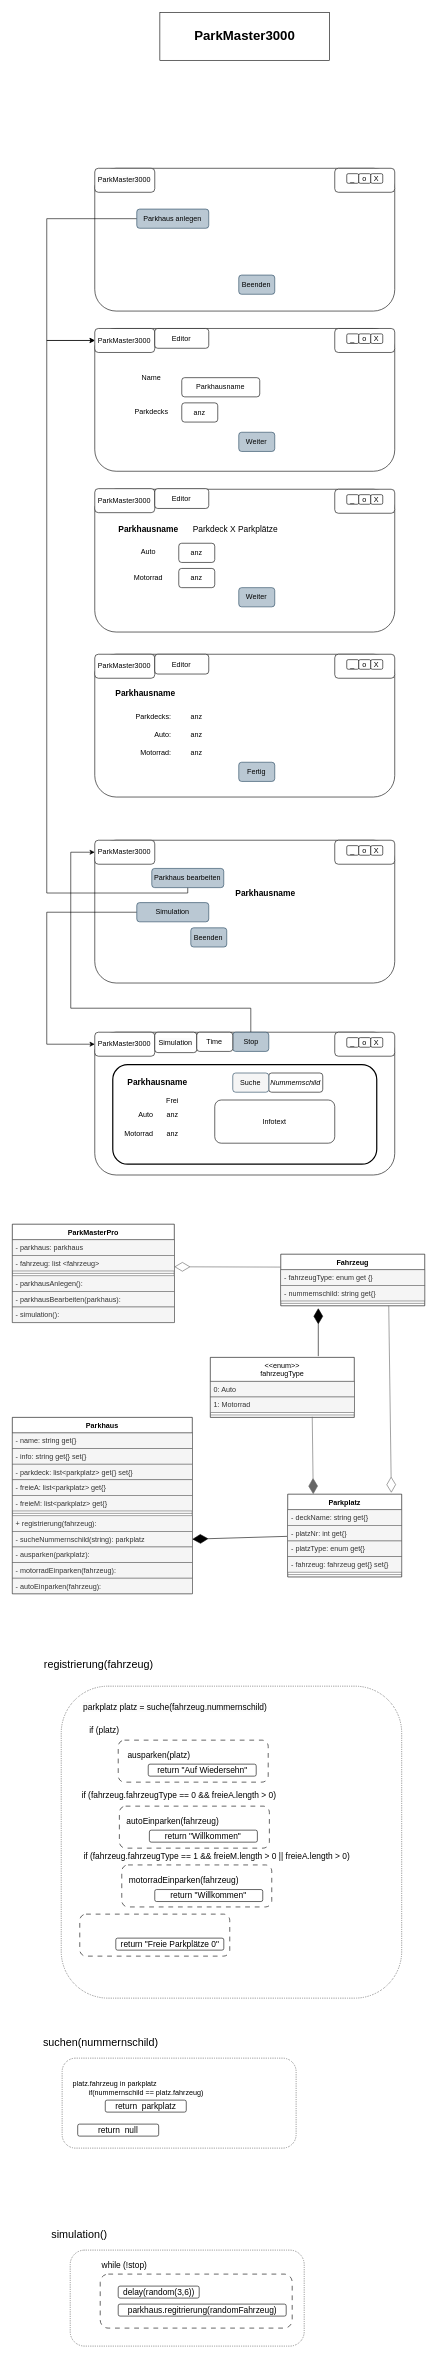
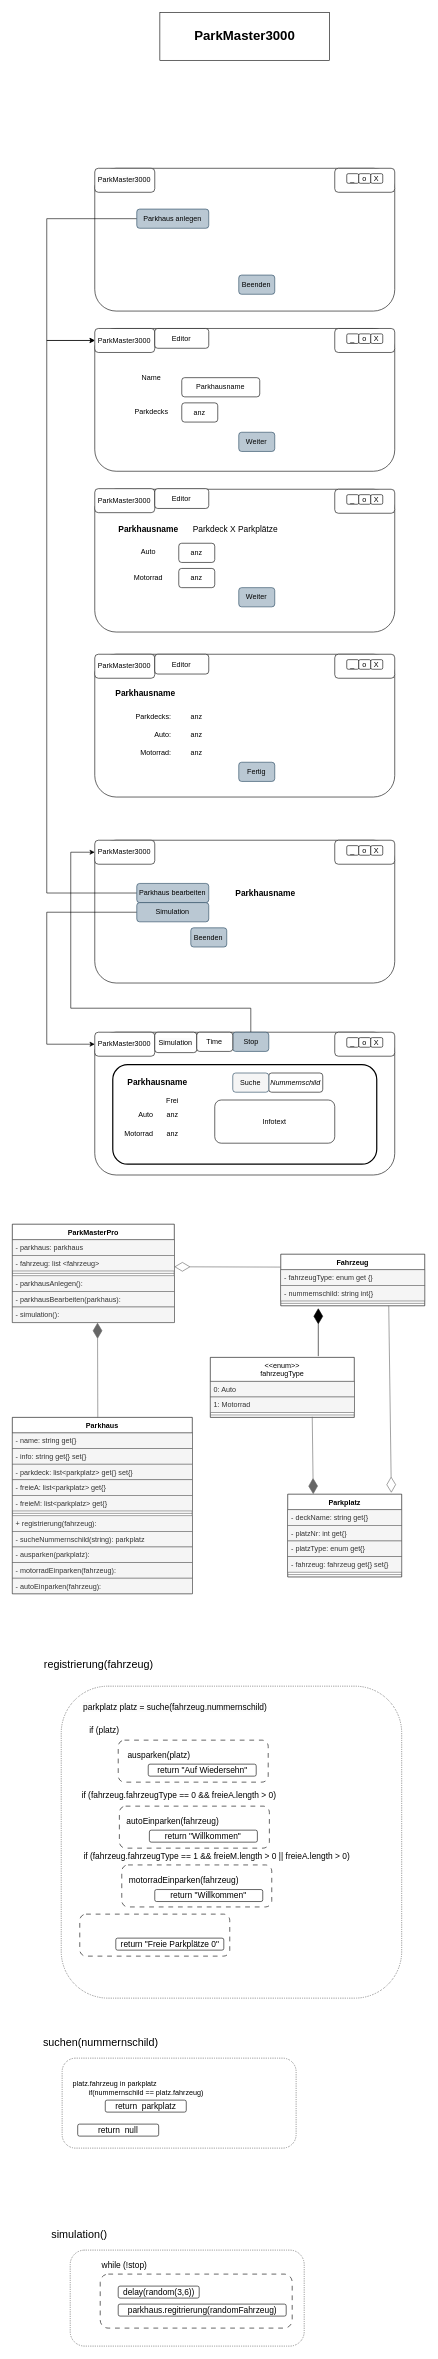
(188, 878) -> (173, 893)
(336, 1294) -> (335, 1294)
none -> (98, 1356)
(248, 1538) -> none
